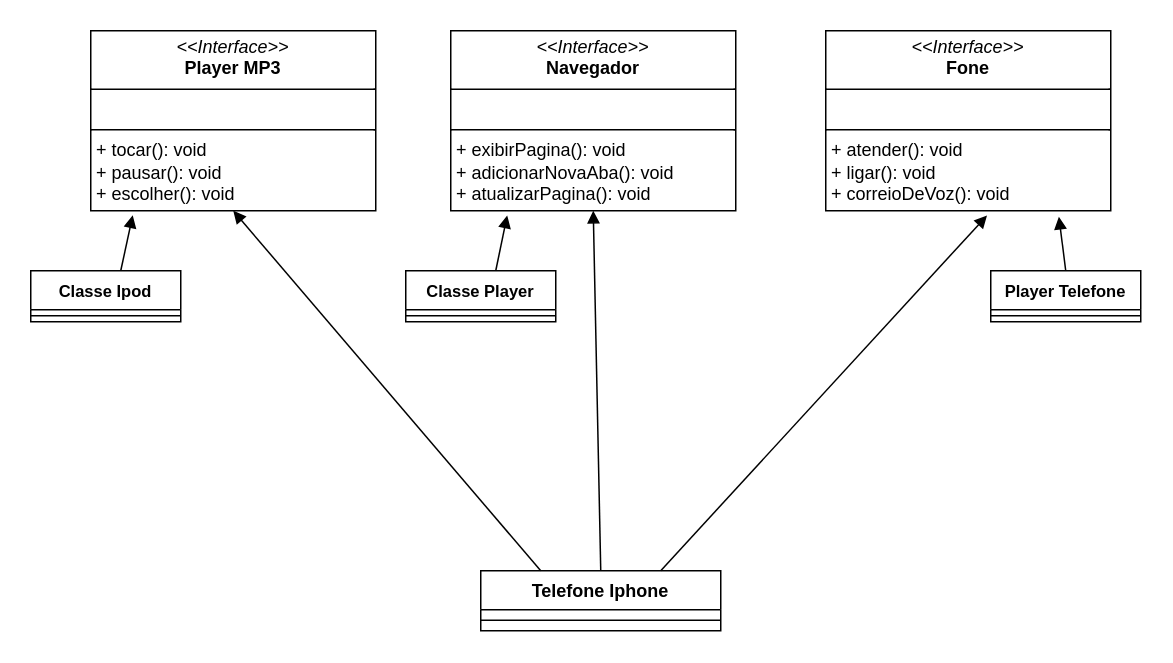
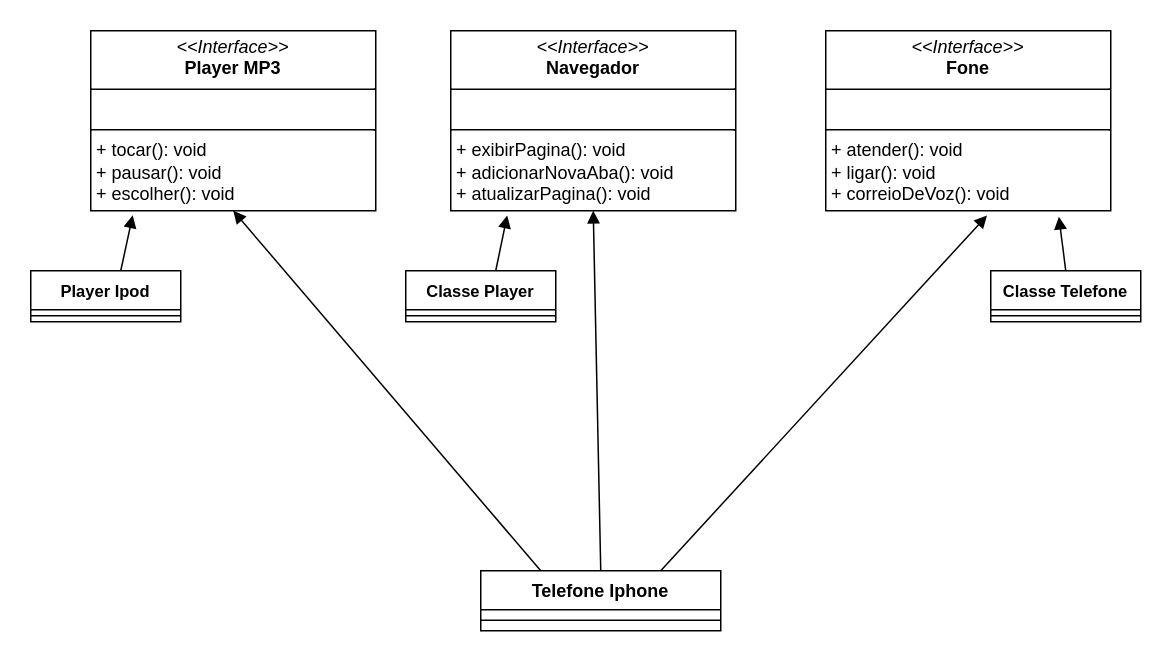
(106, 292) -> (106, 292)
(1066, 292) -> (1066, 292)
